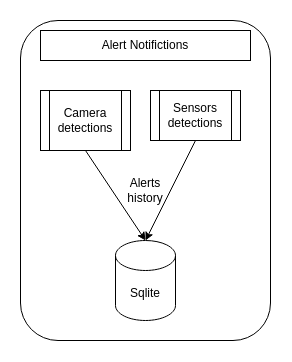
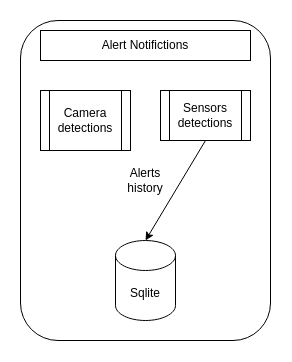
(196, 116) -> (206, 116)
(146, 191) -> (146, 181)
(113, 192) -> none
